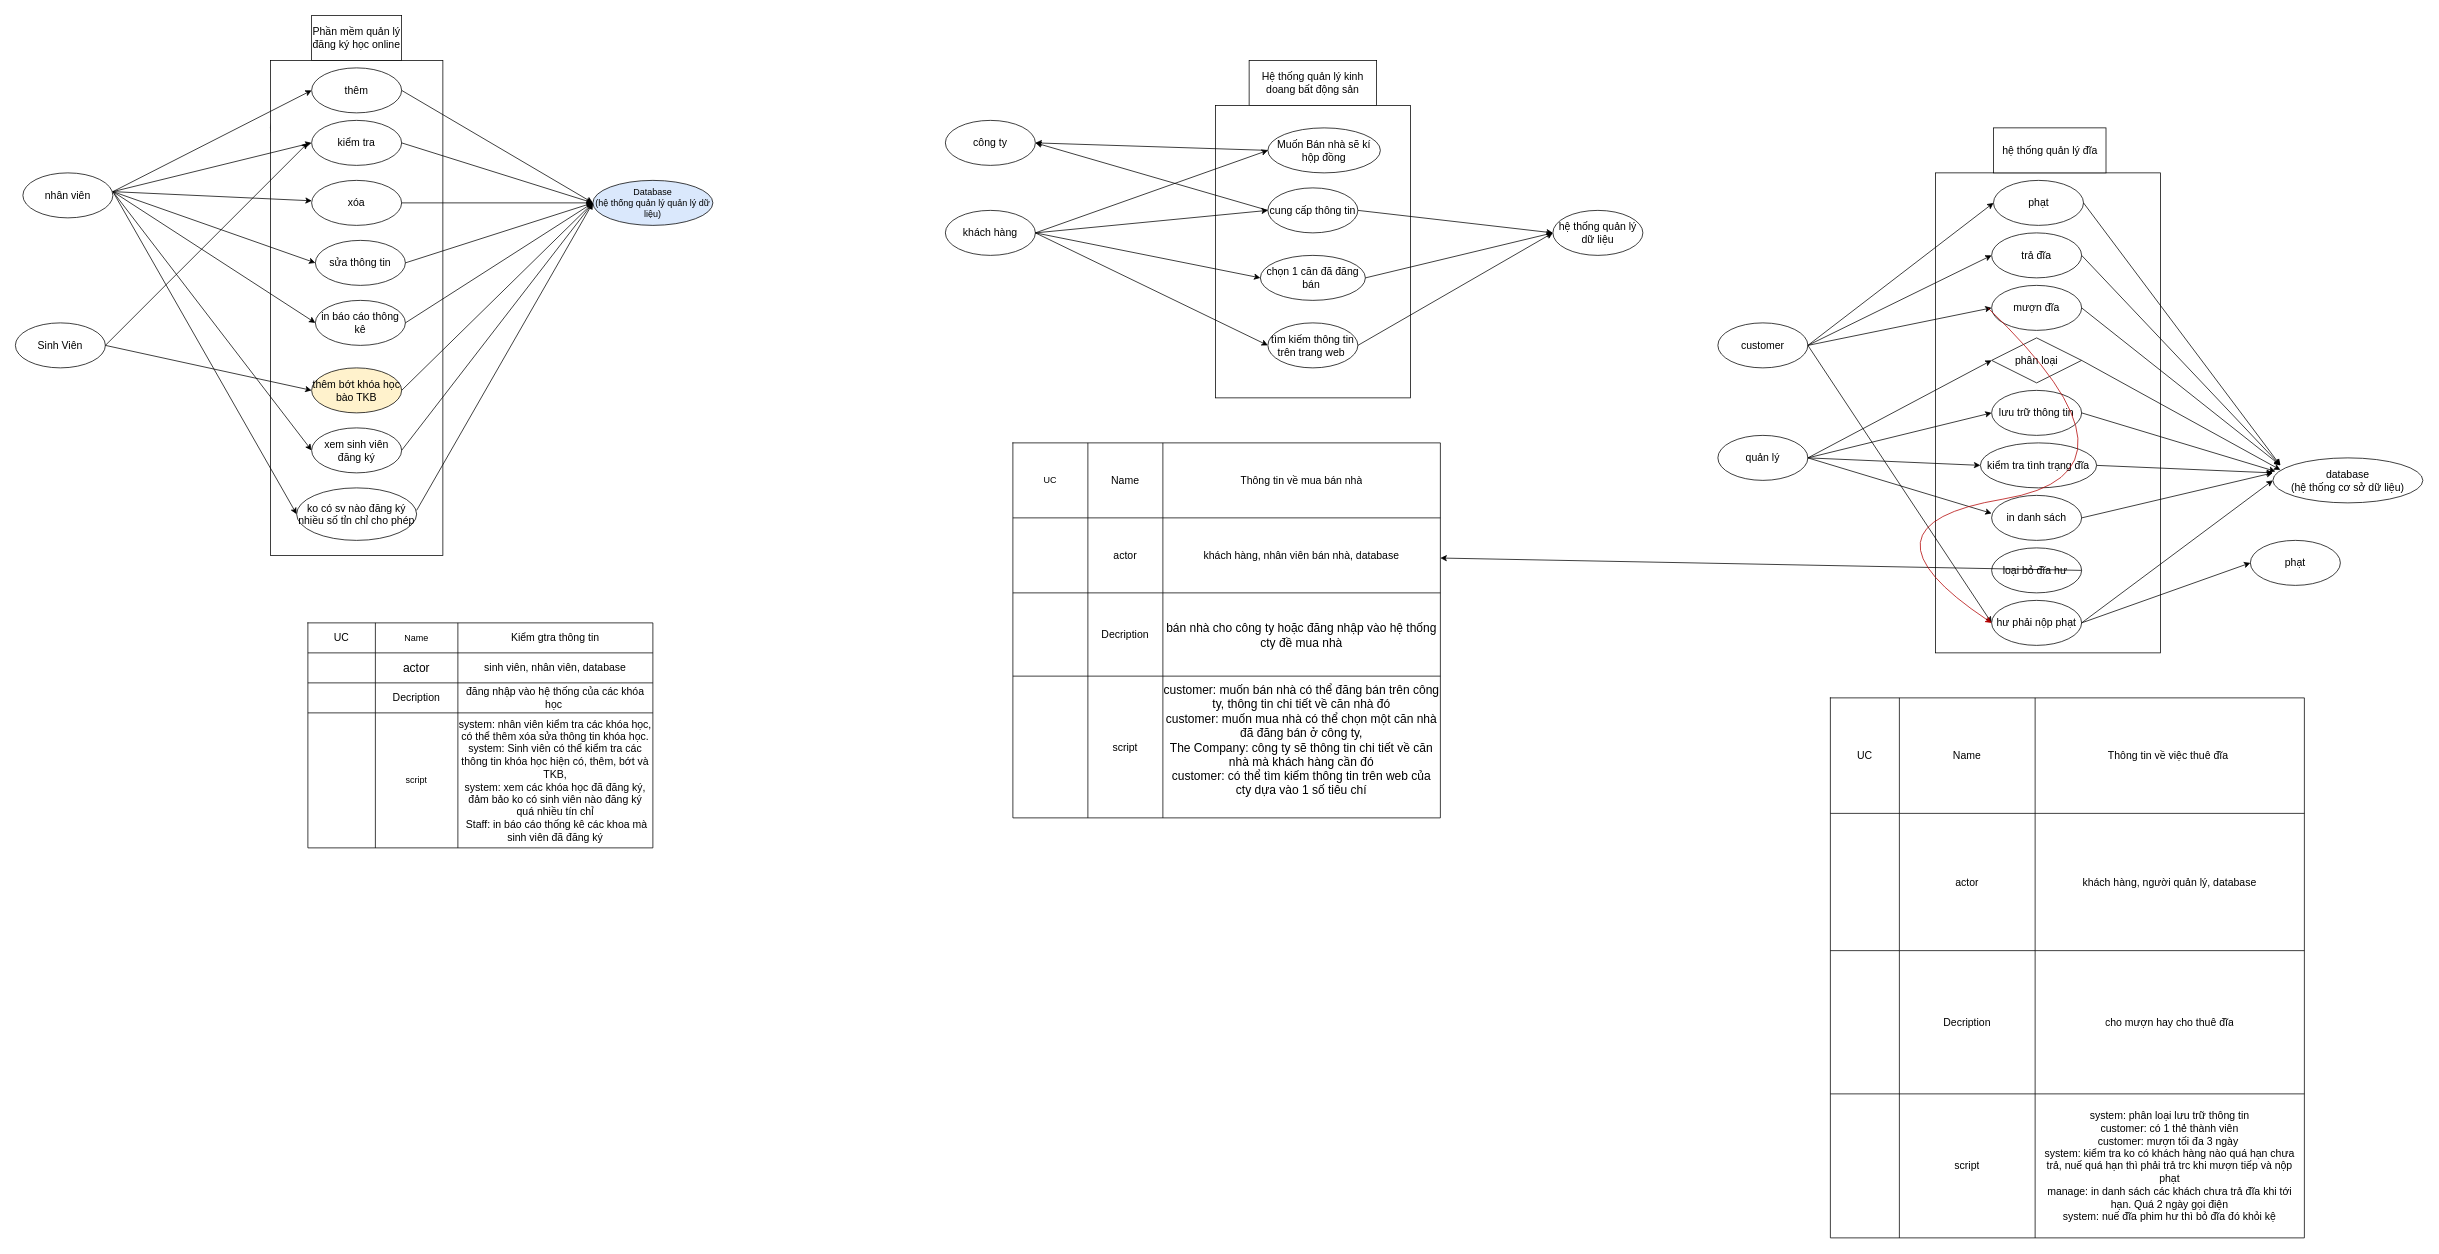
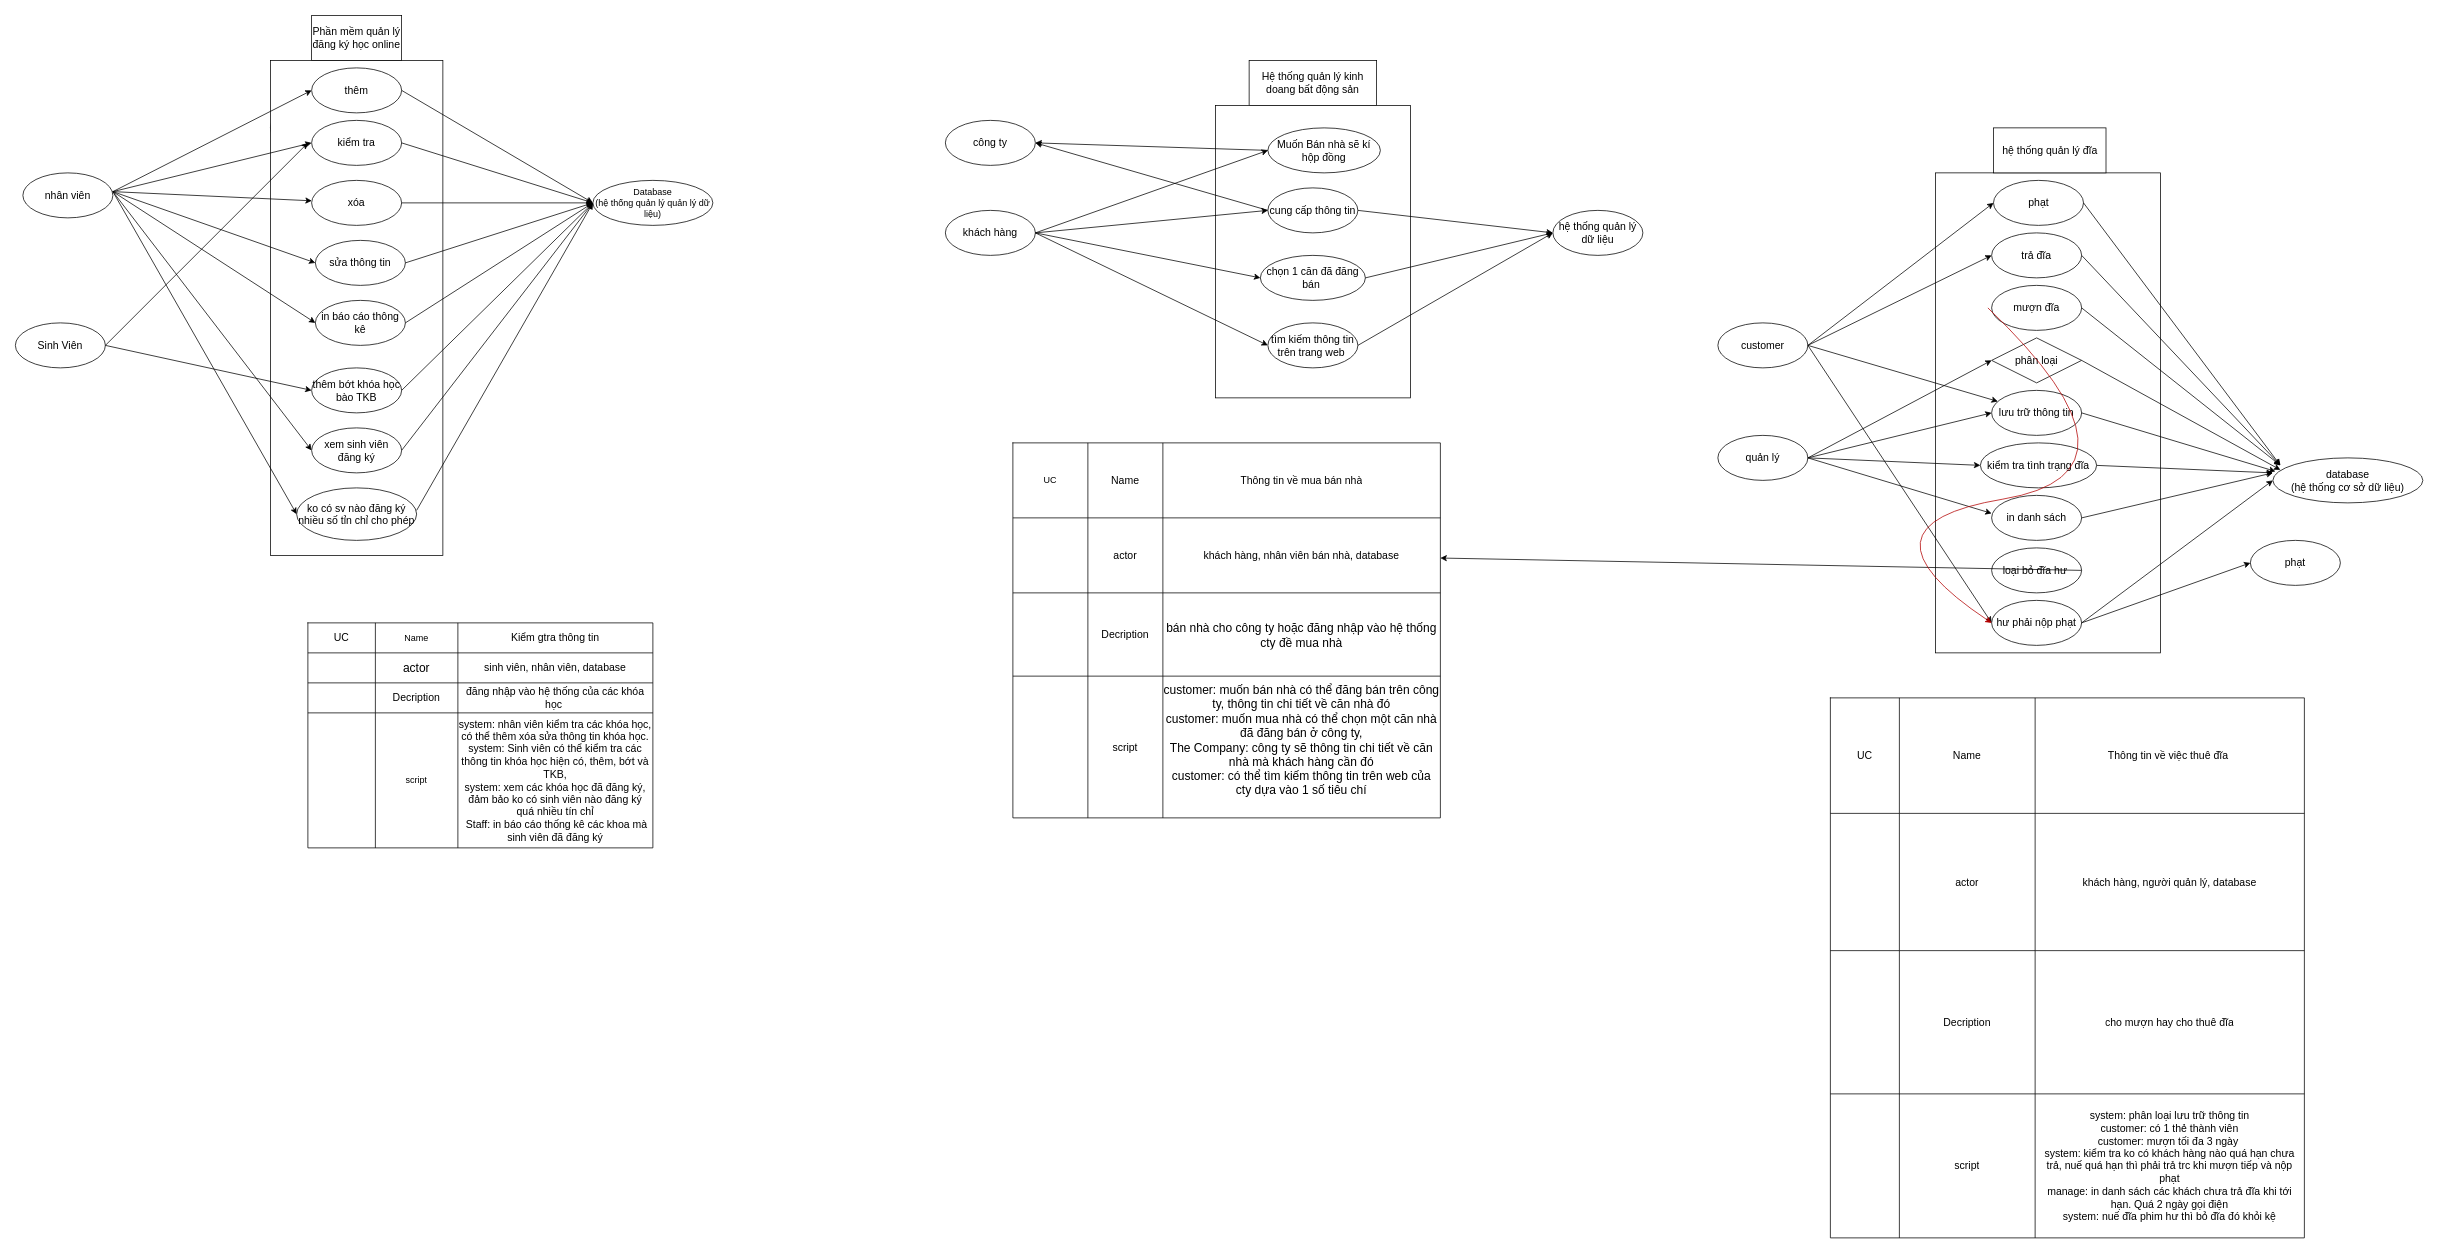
(653, 203) -> (653, 203)
(1897, 327) -> (1901, 373)
(357, 390) -> (357, 390)
